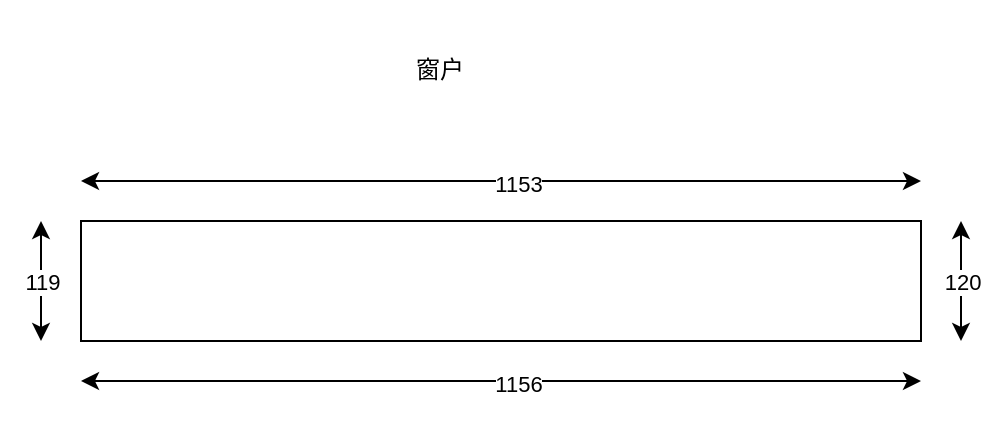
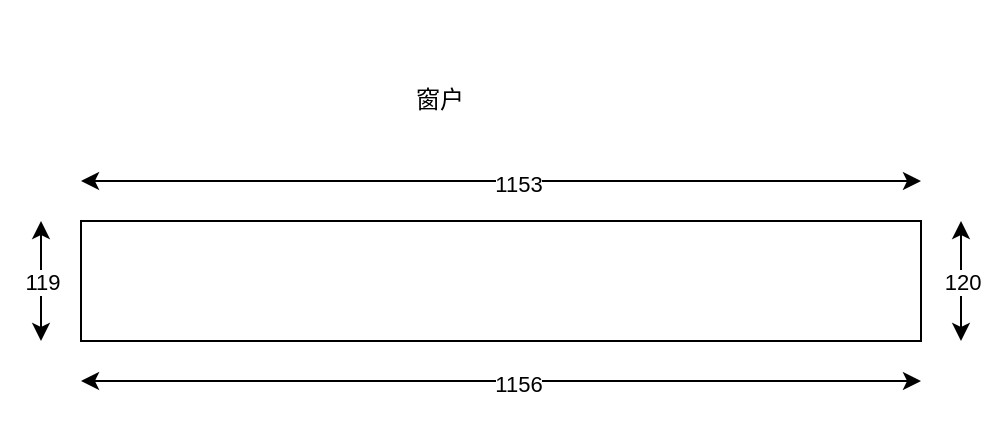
(441, 71) -> (441, 101)
